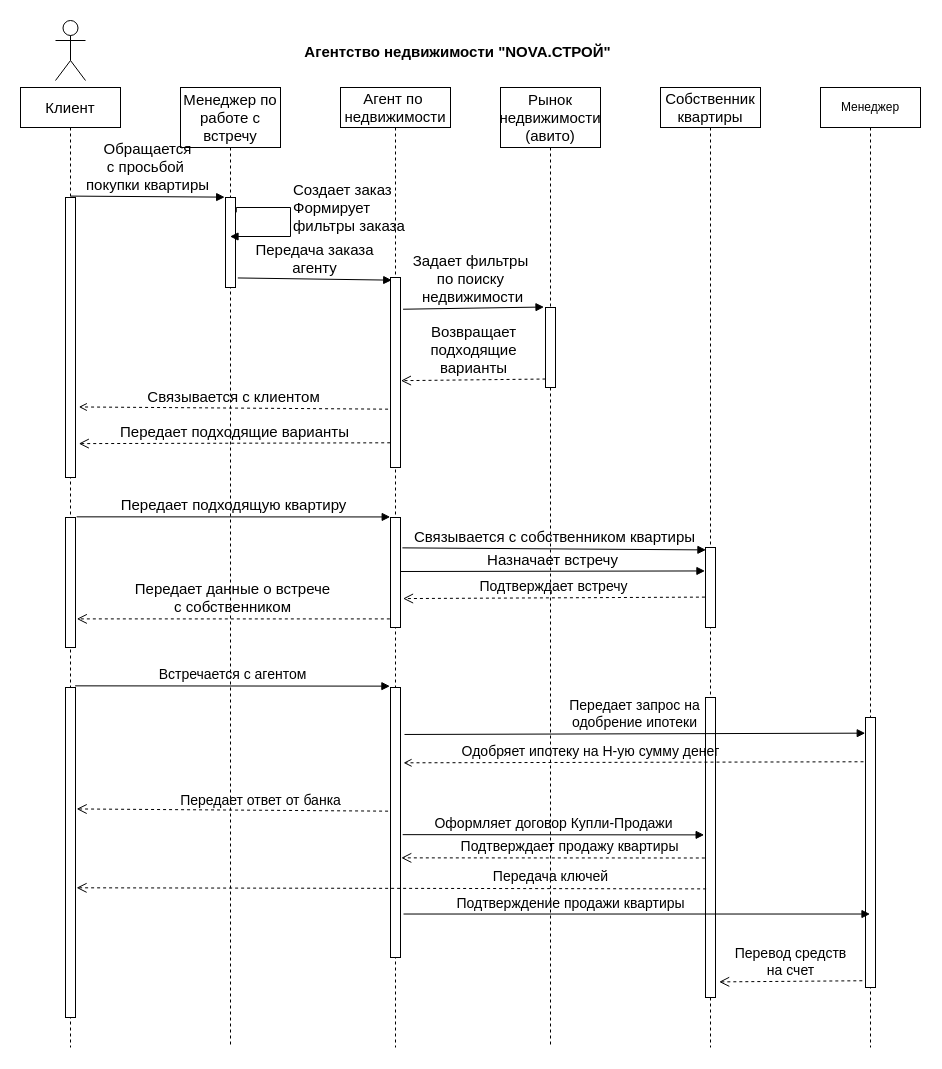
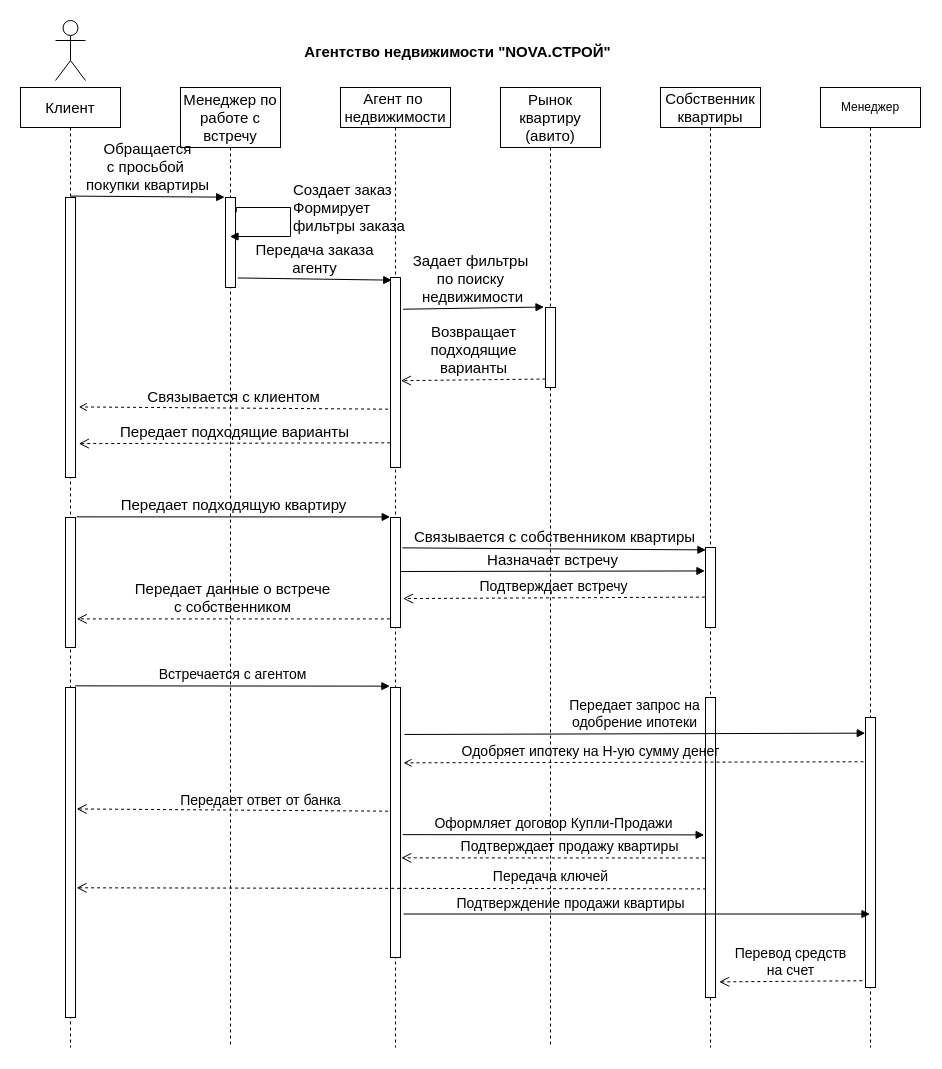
(551, 118) -> (551, 118)
